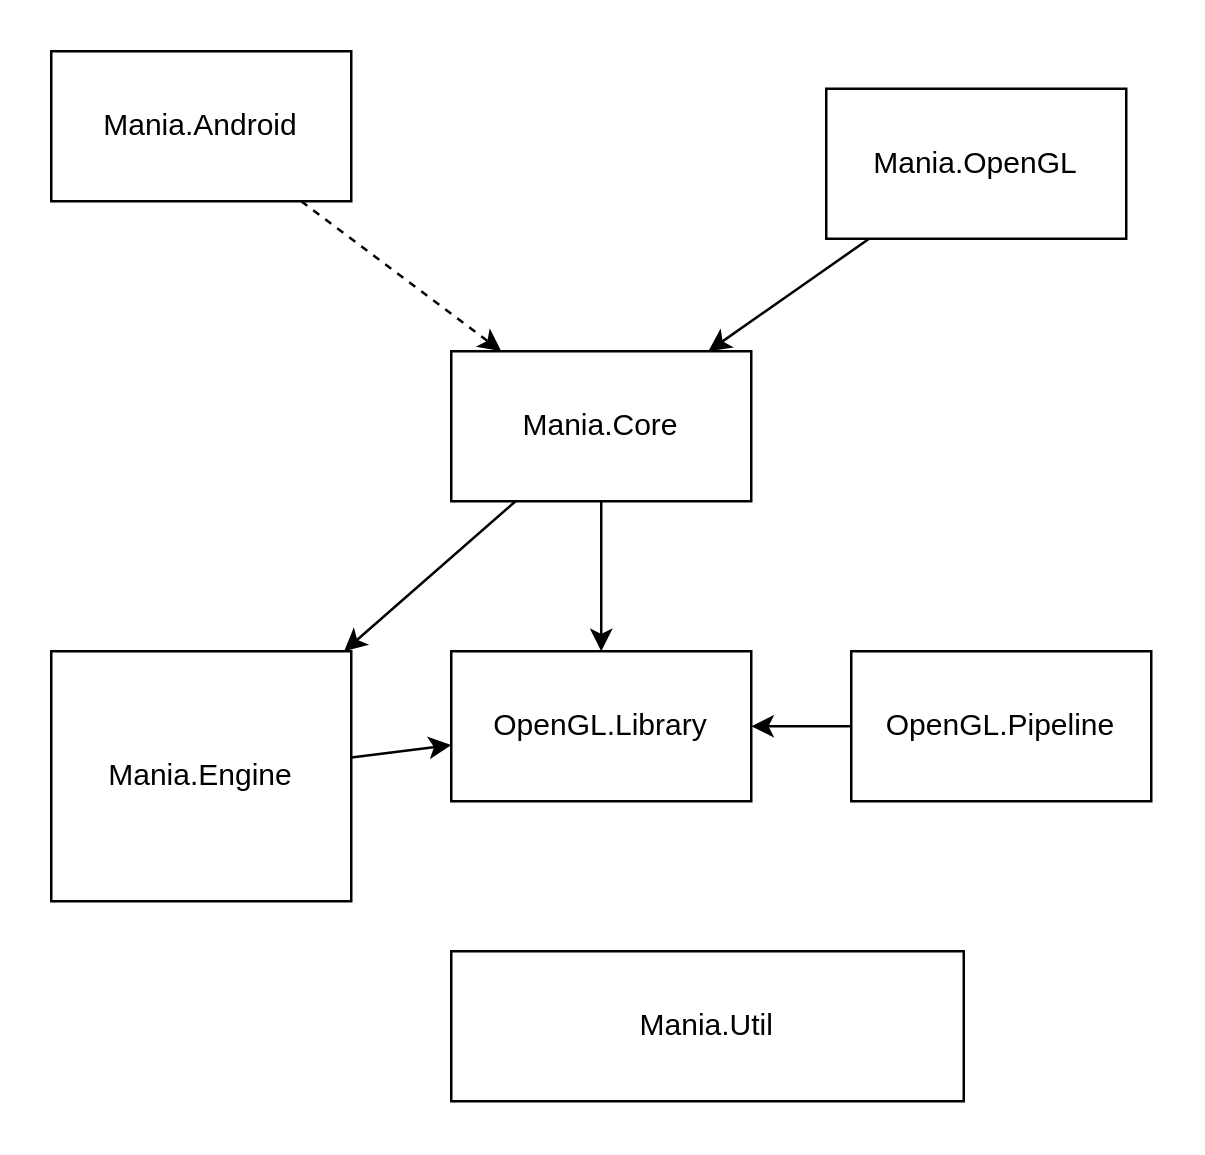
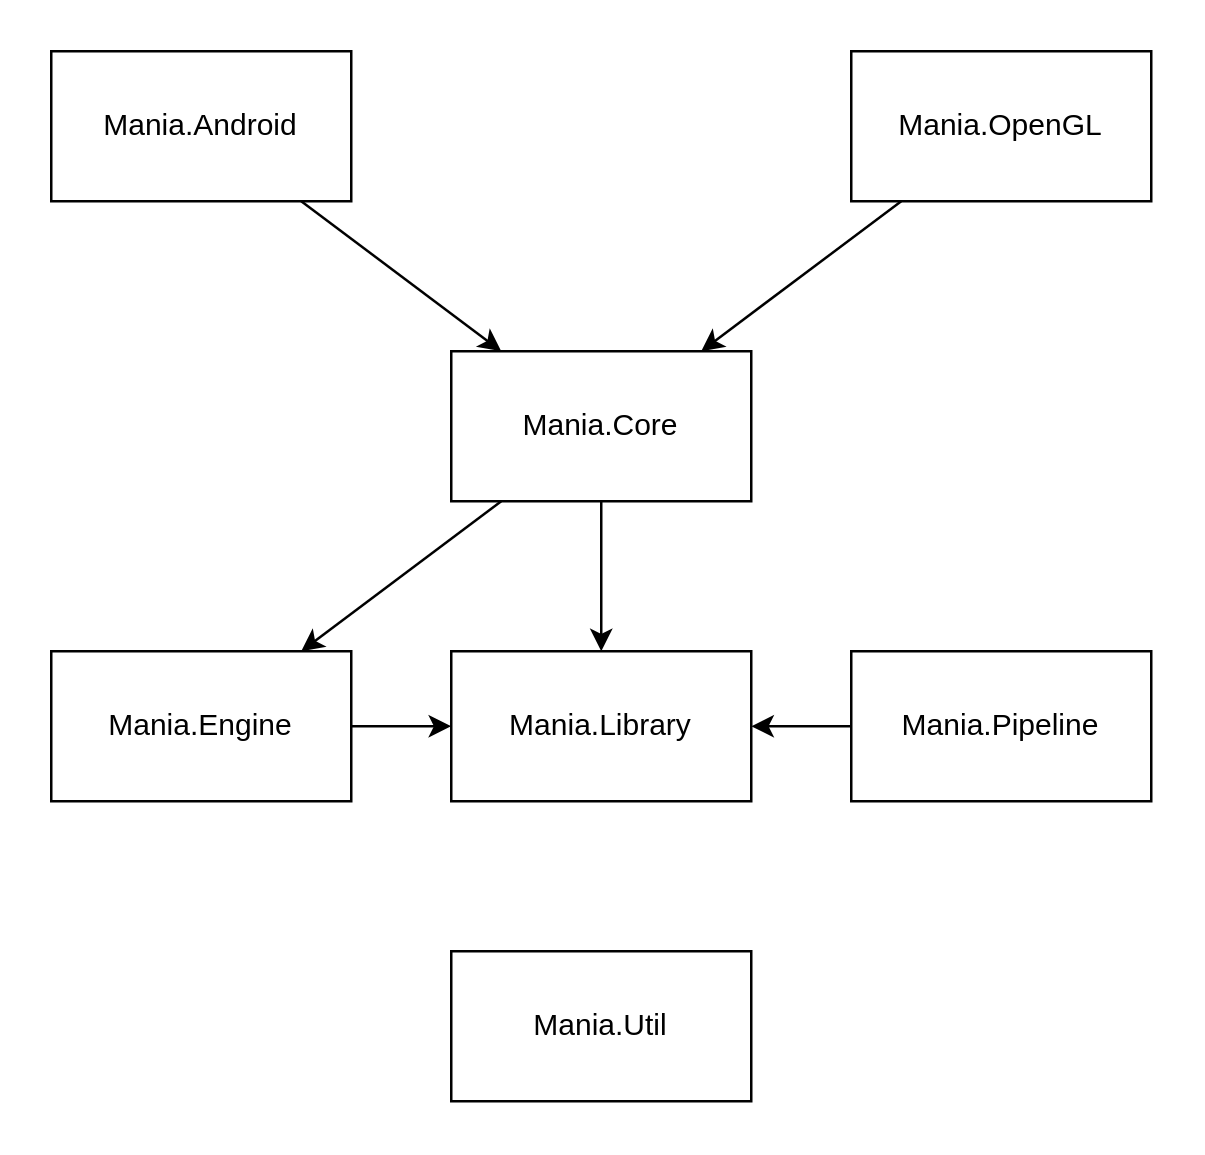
(976, 164) -> (1001, 126)
(394, 271) -> (394, 271)
(601, 726) -> (601, 726)
(1001, 726) -> (1001, 726)
(201, 776) -> (201, 726)
(708, 1026) -> (601, 1026)
